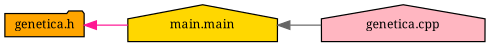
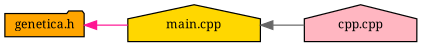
(203, 25) -> (194, 25)
(403, 25) -> (361, 25)
